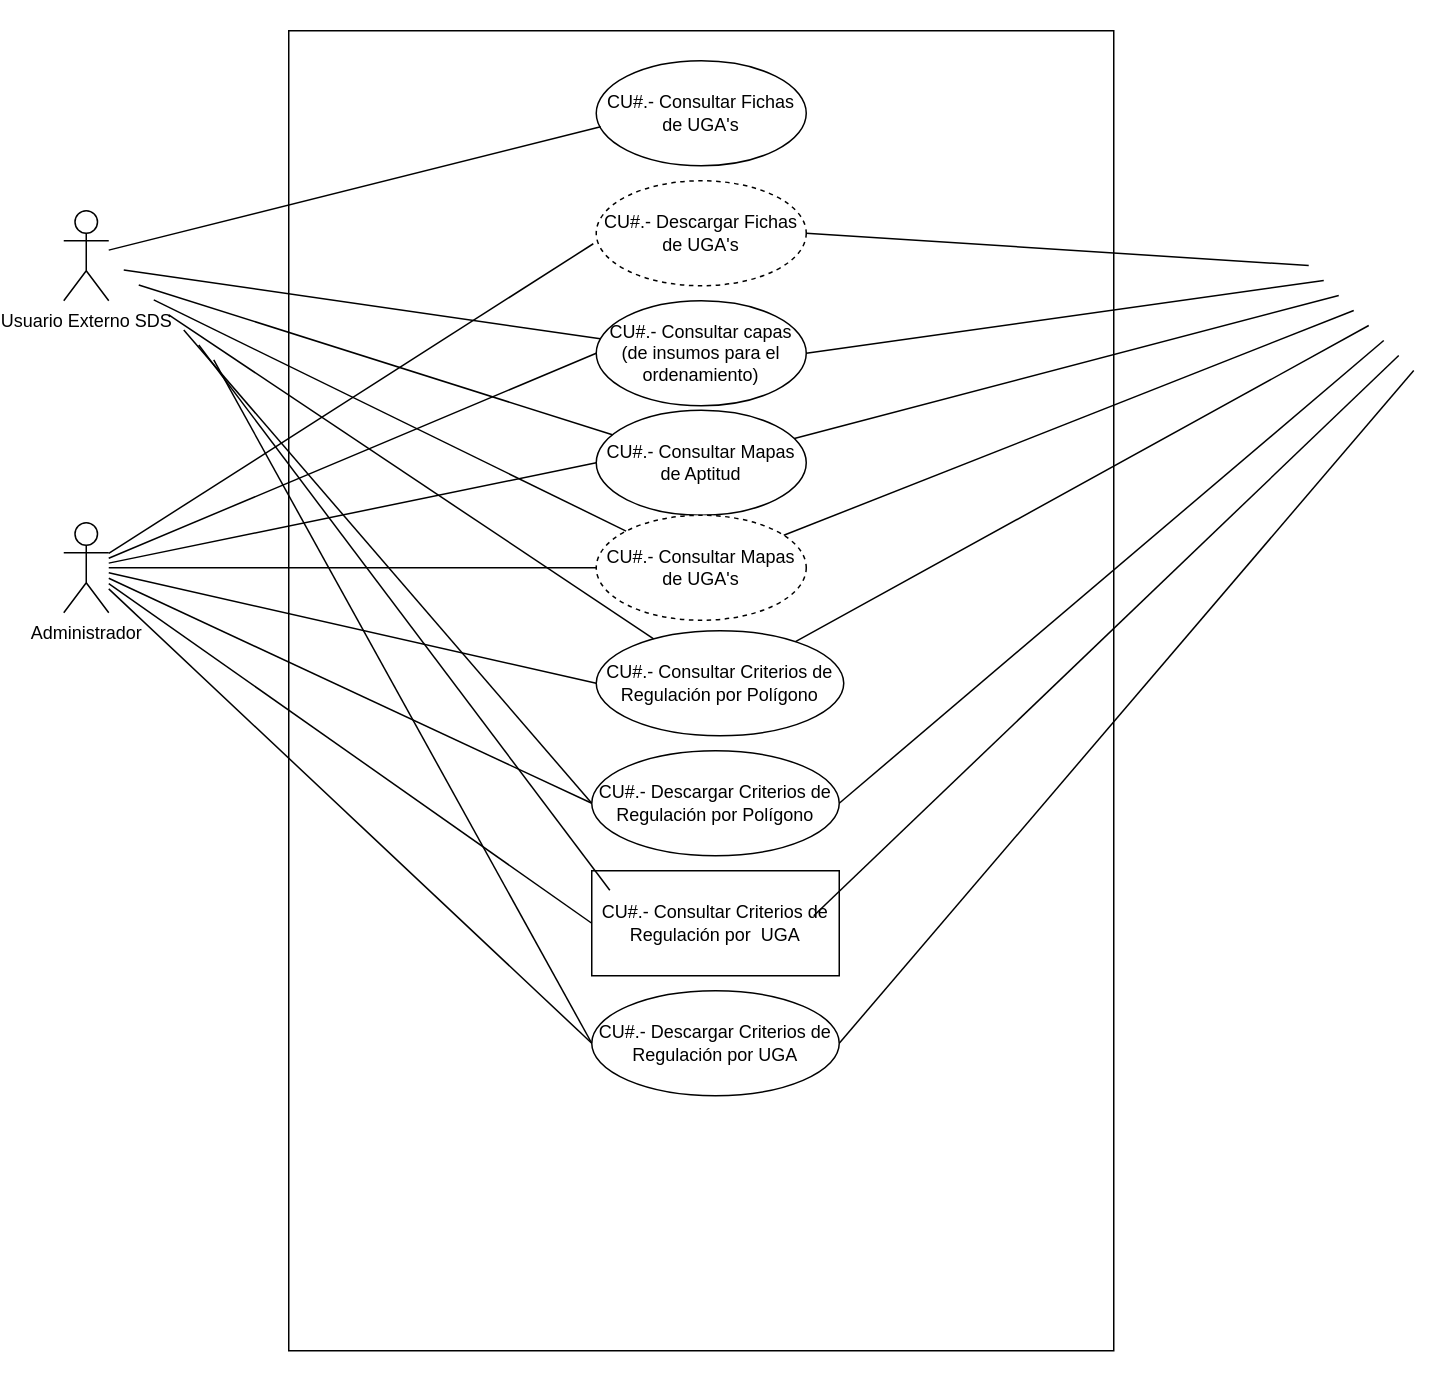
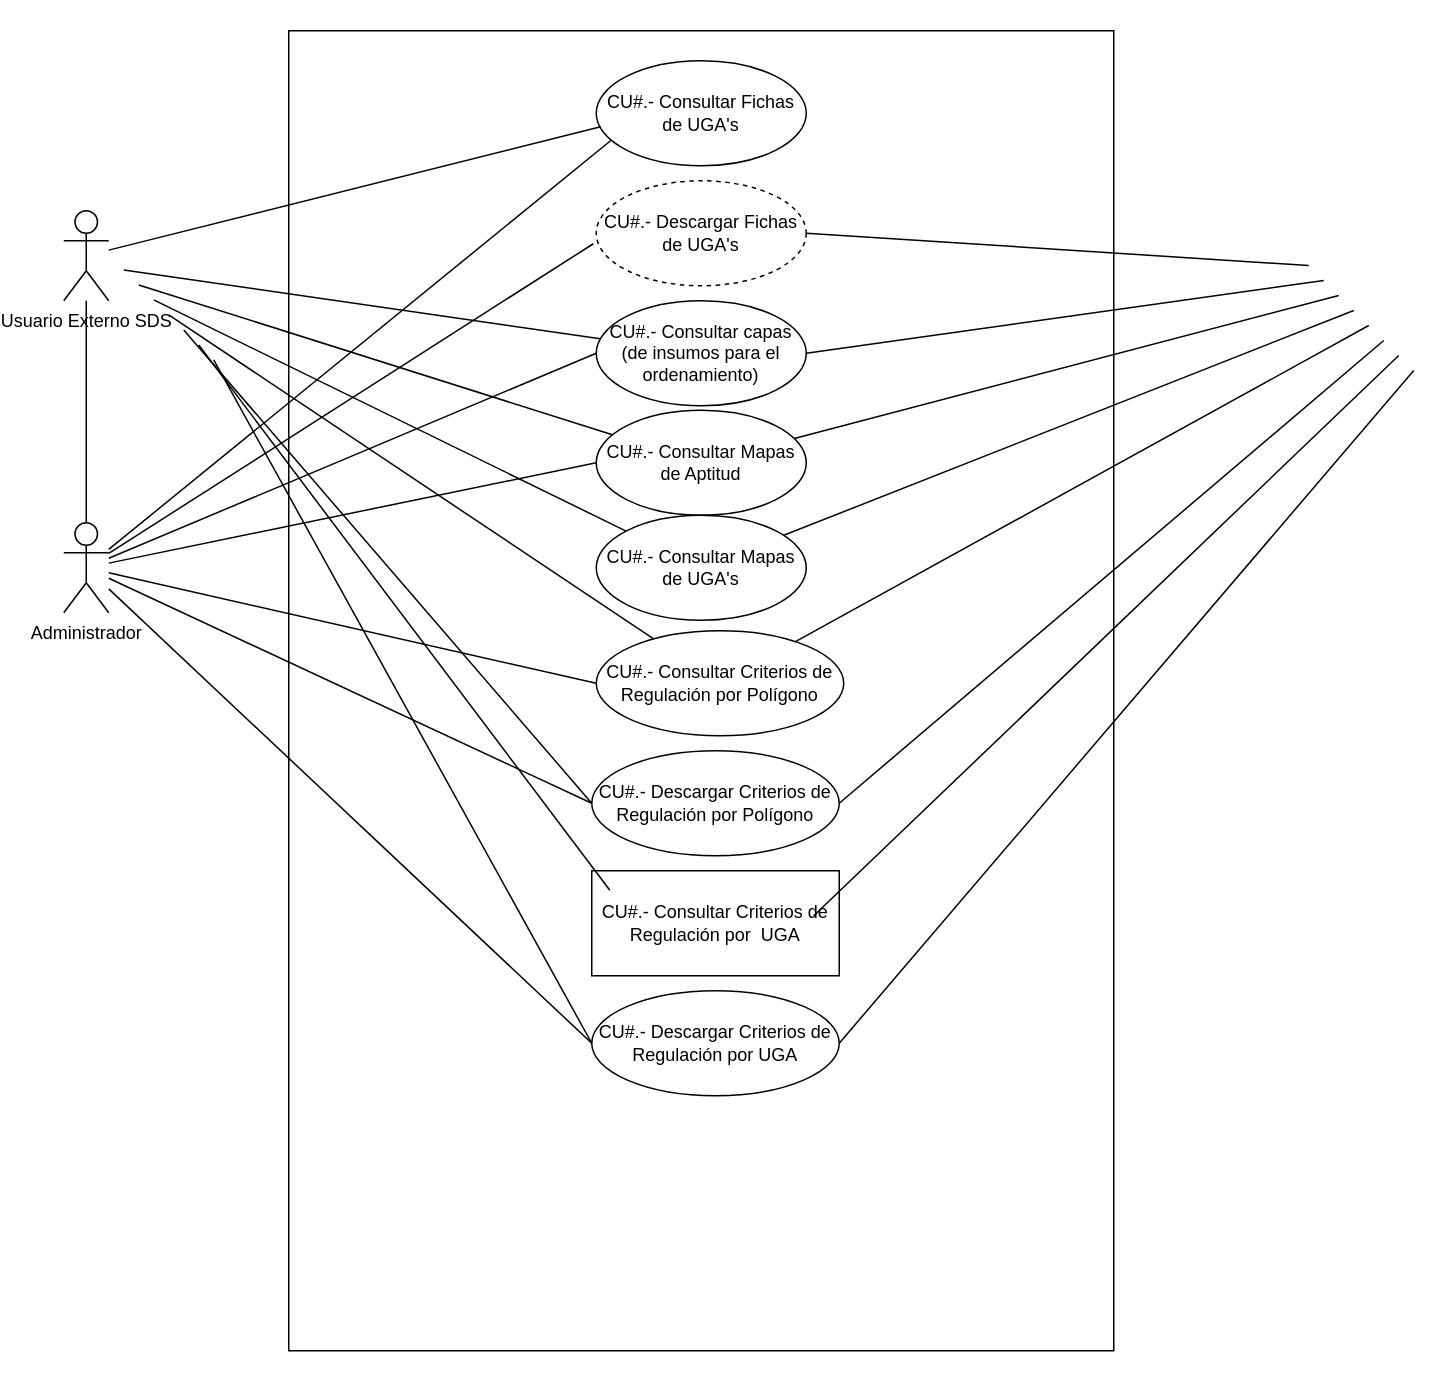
(326, 568) -> (439, 281)
(701, 568) -> (701, 568)
(293, 713) -> (86, 412)
